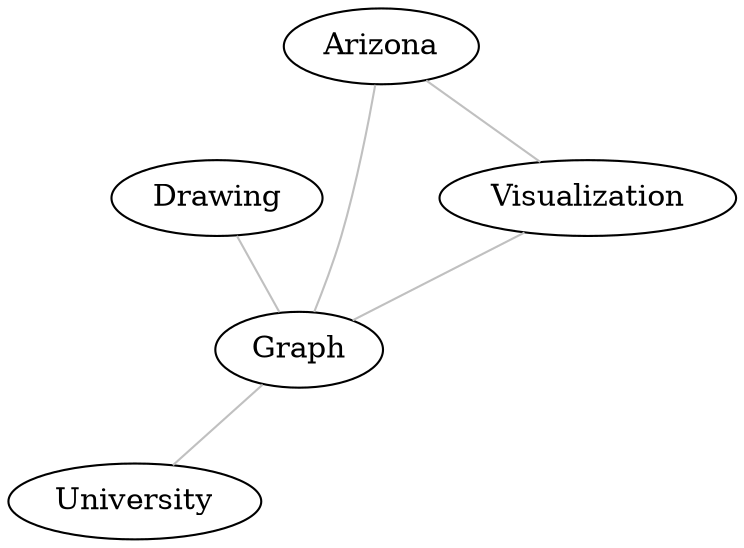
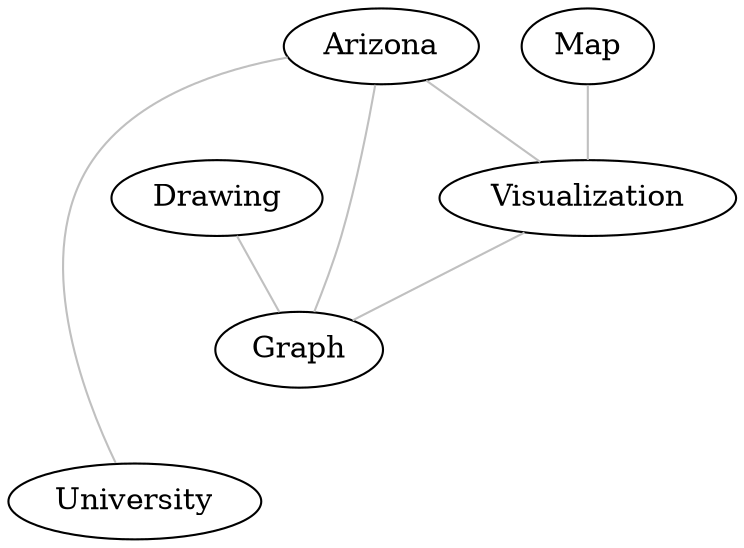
none -> (588, 46)
(218, 425) -> (73, 201)
